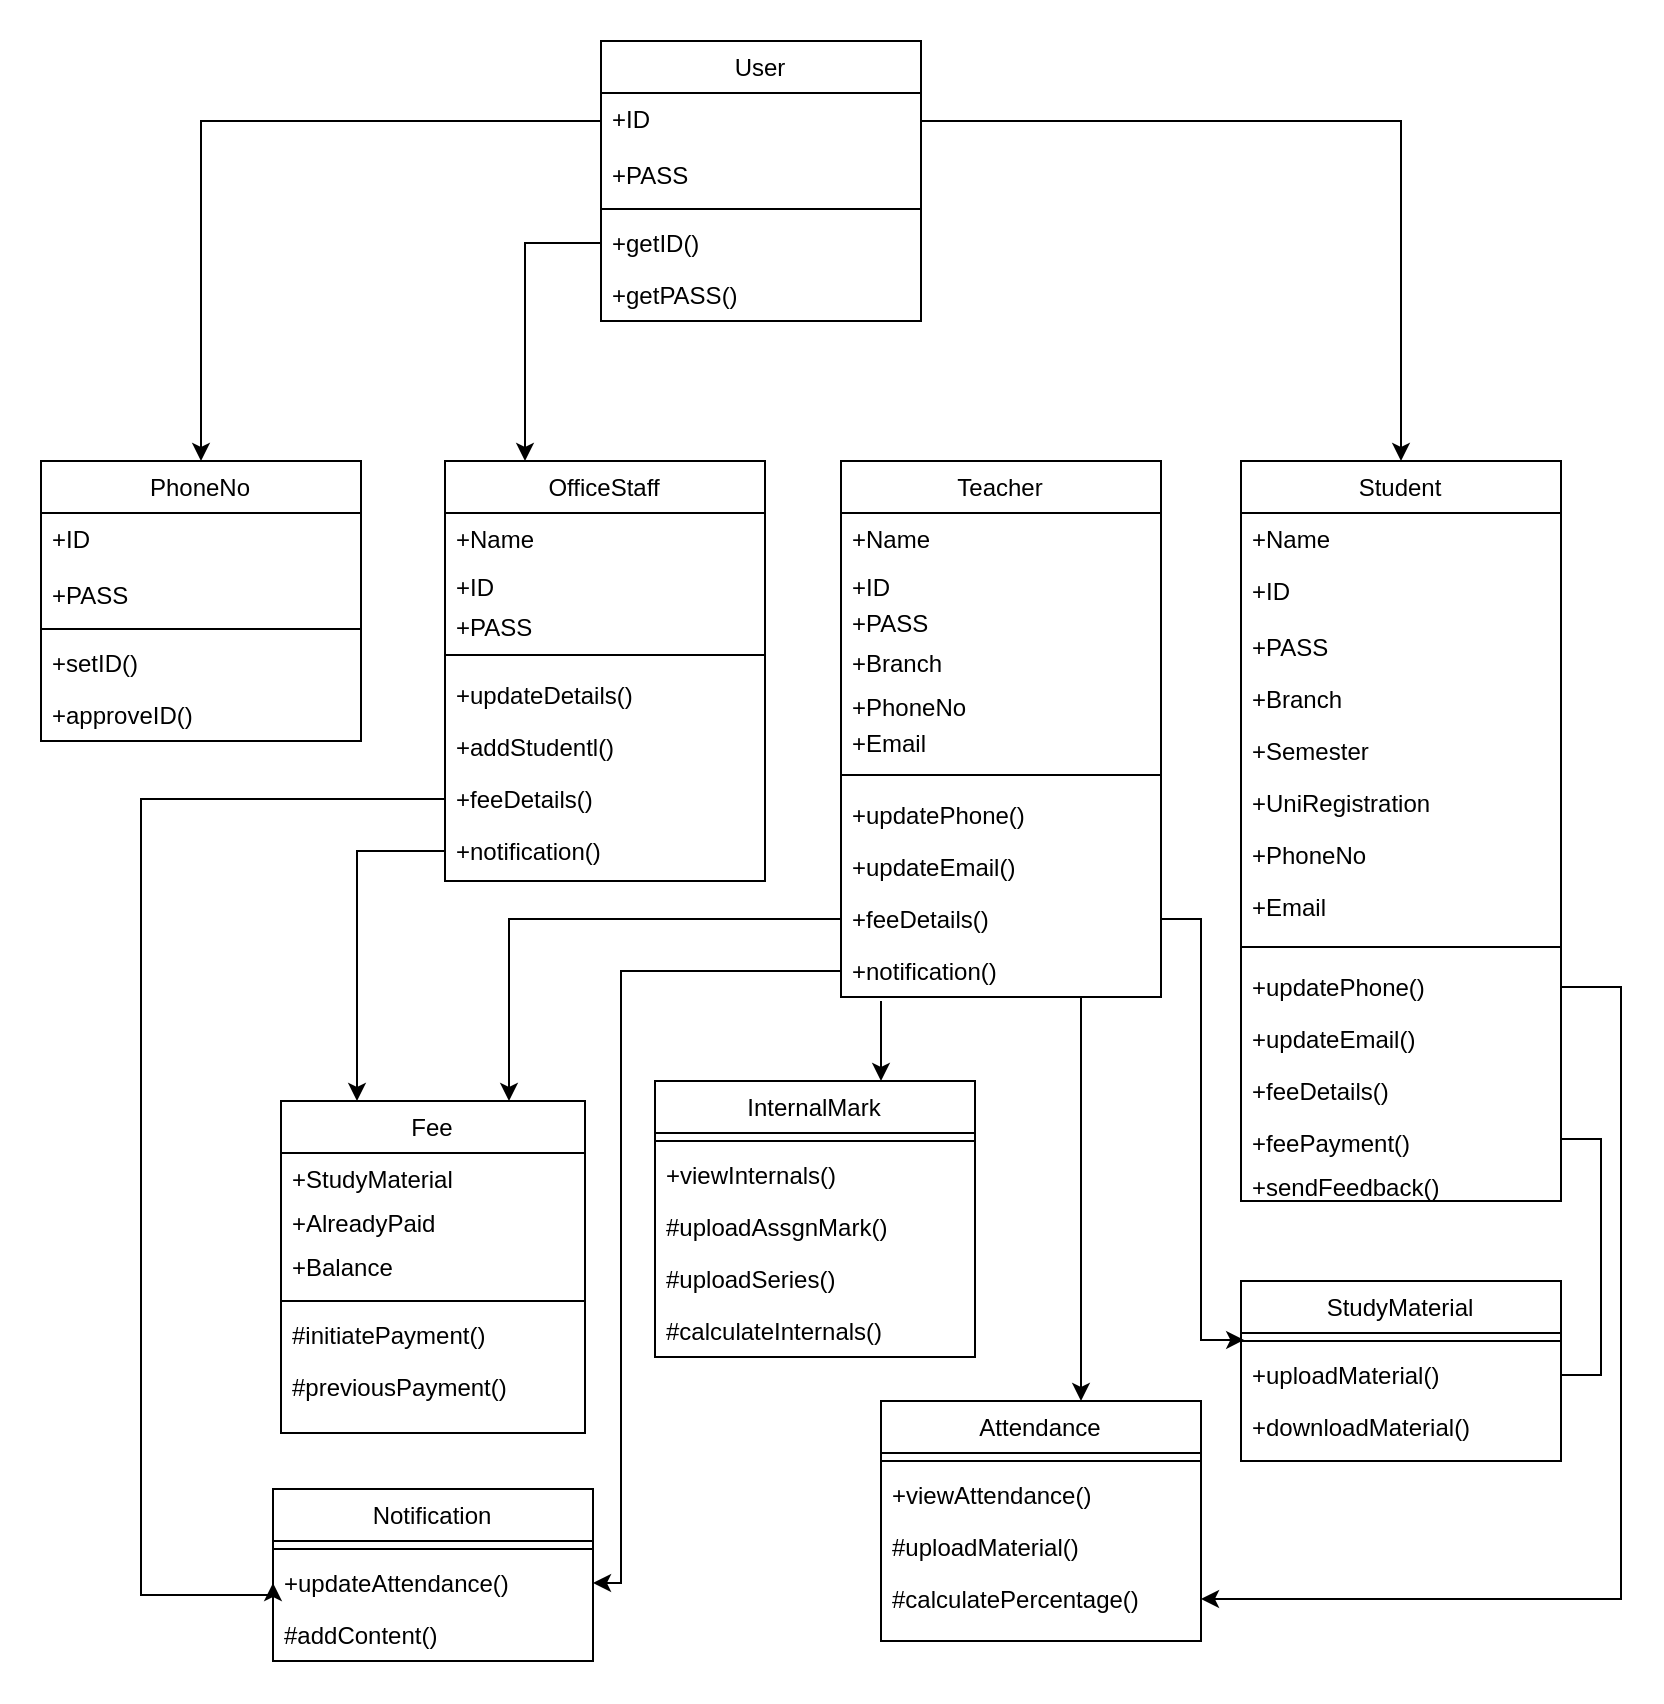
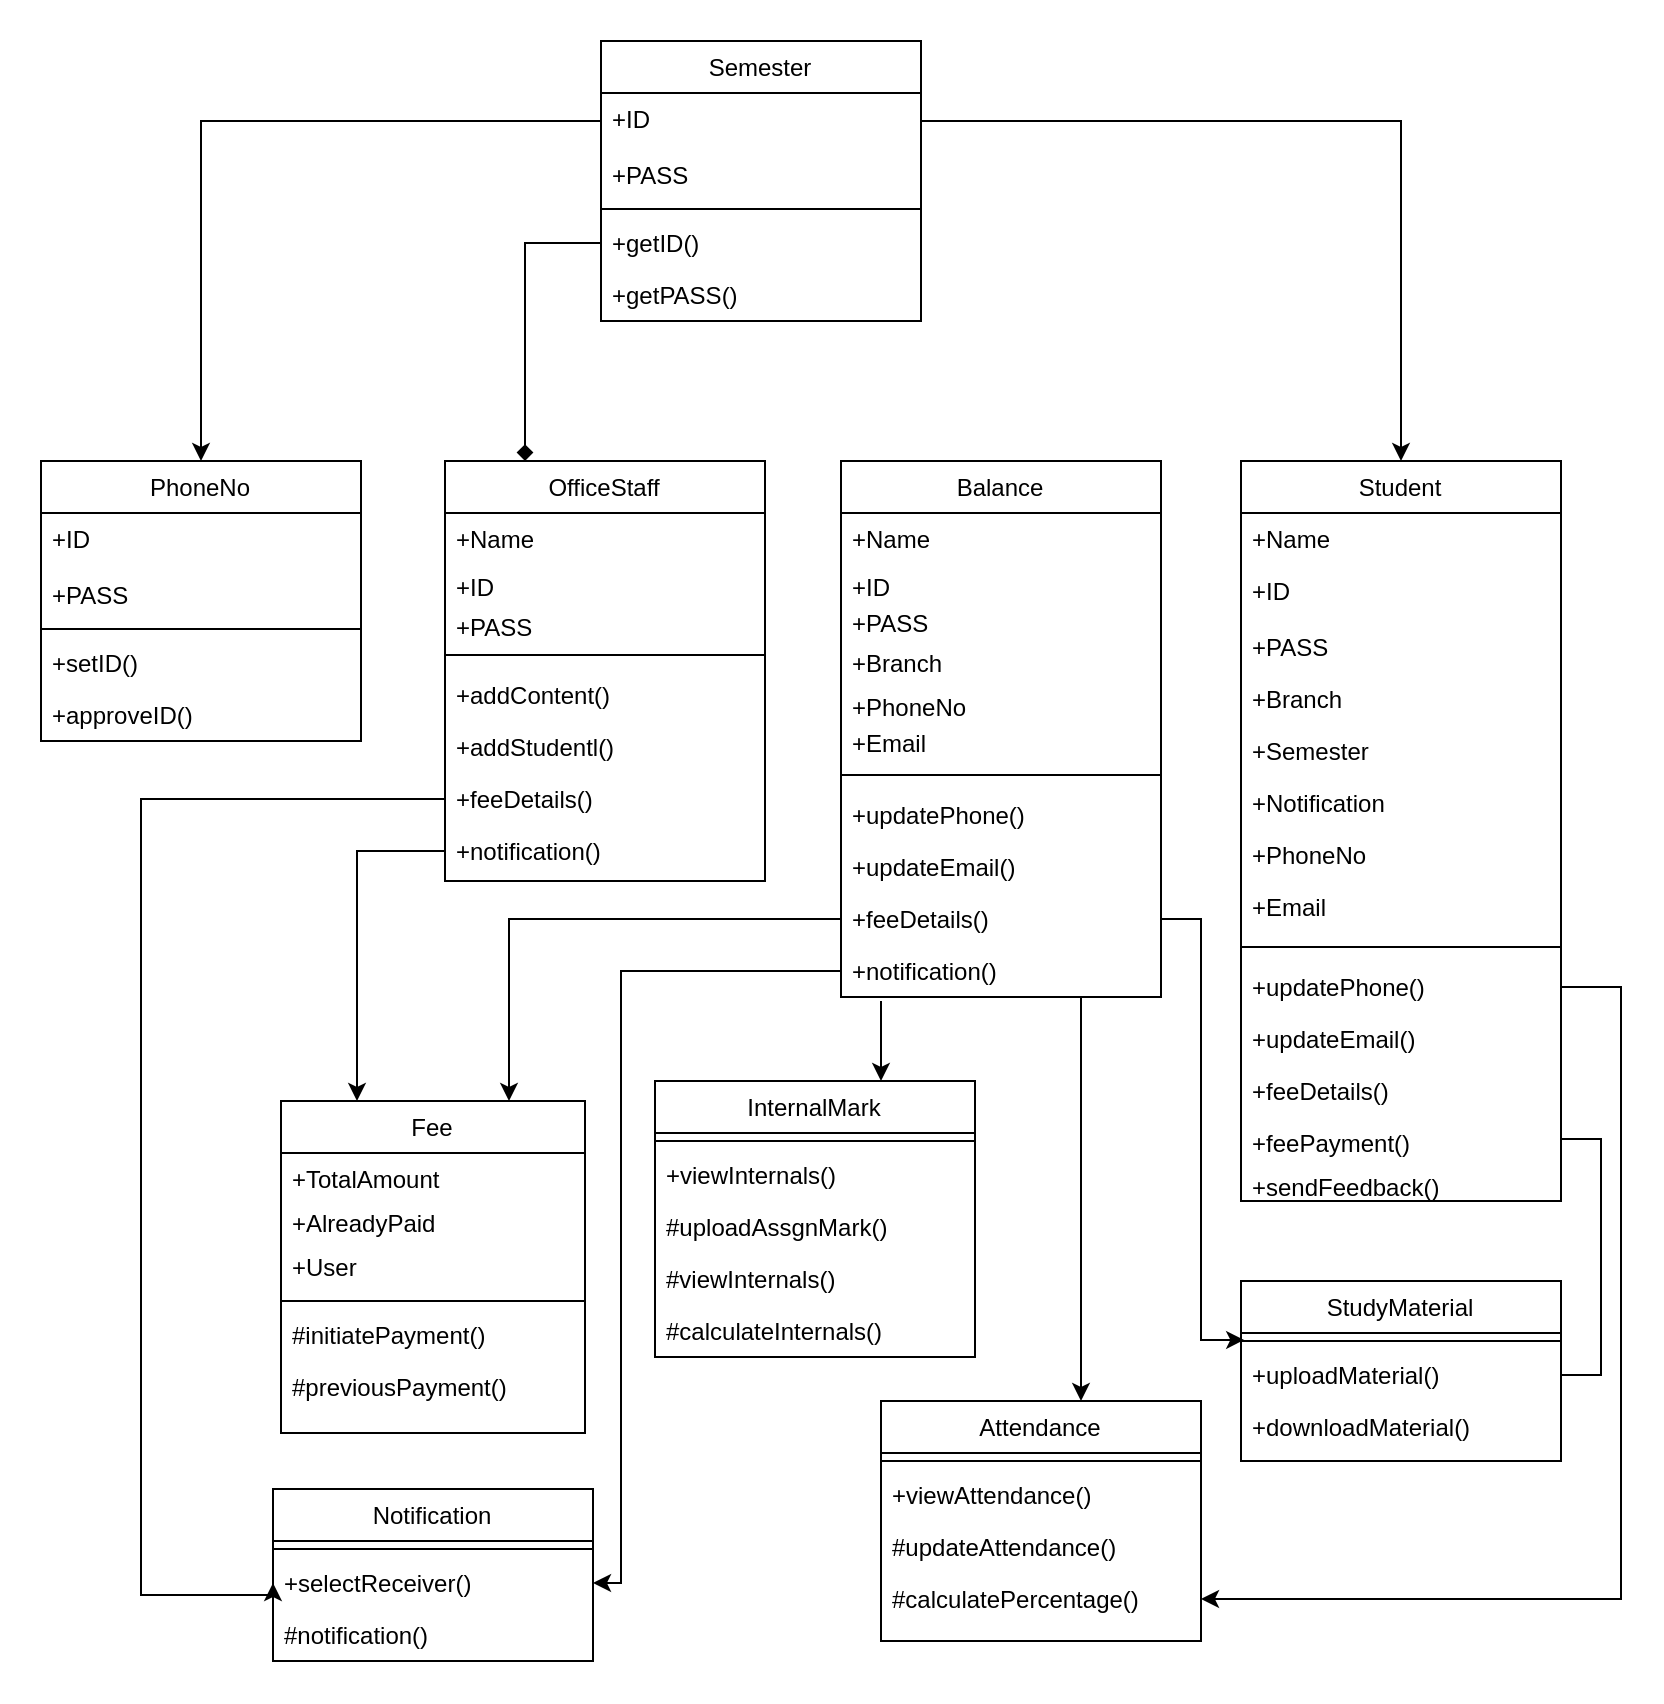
(760, 68) -> (760, 68)
(525, 446) -> (525, 445)
(1000, 488) -> (1000, 488)
(557, 696) -> (543, 696)
(1350, 804) -> (1330, 804)
(380, 1180) -> (370, 1180)
(343, 1268) -> (326, 1268)
(761, 1280) -> (767, 1280)
(997, 1548) -> (1020, 1548)
(412, 1584) -> (392, 1584)
(371, 1636) -> (375, 1636)
